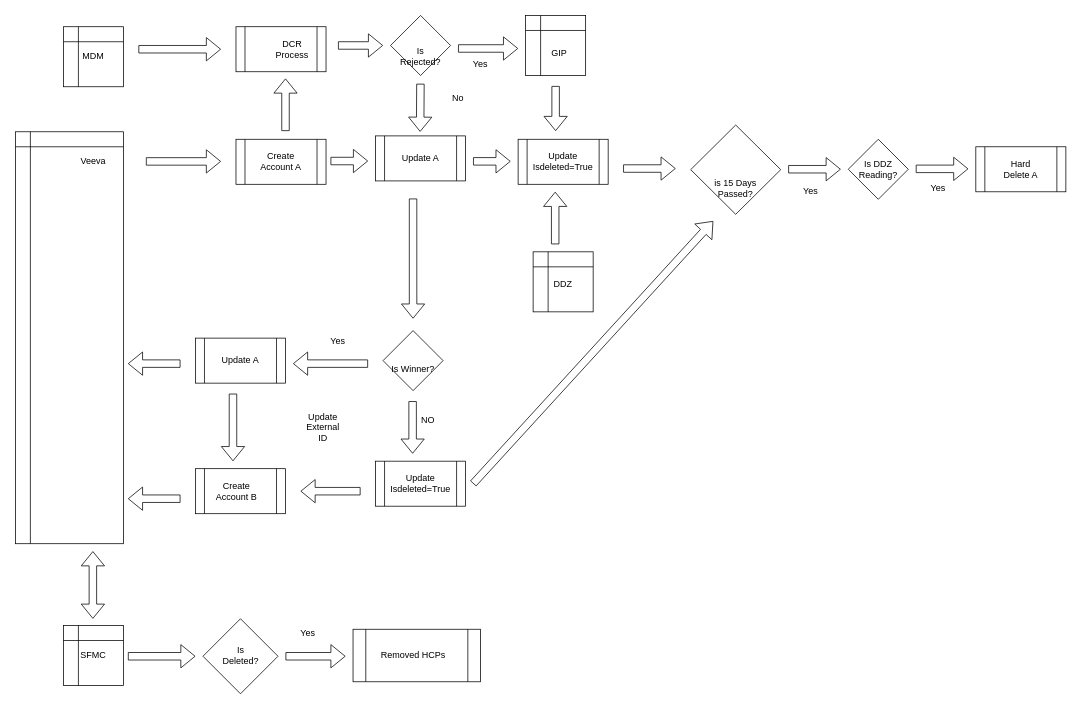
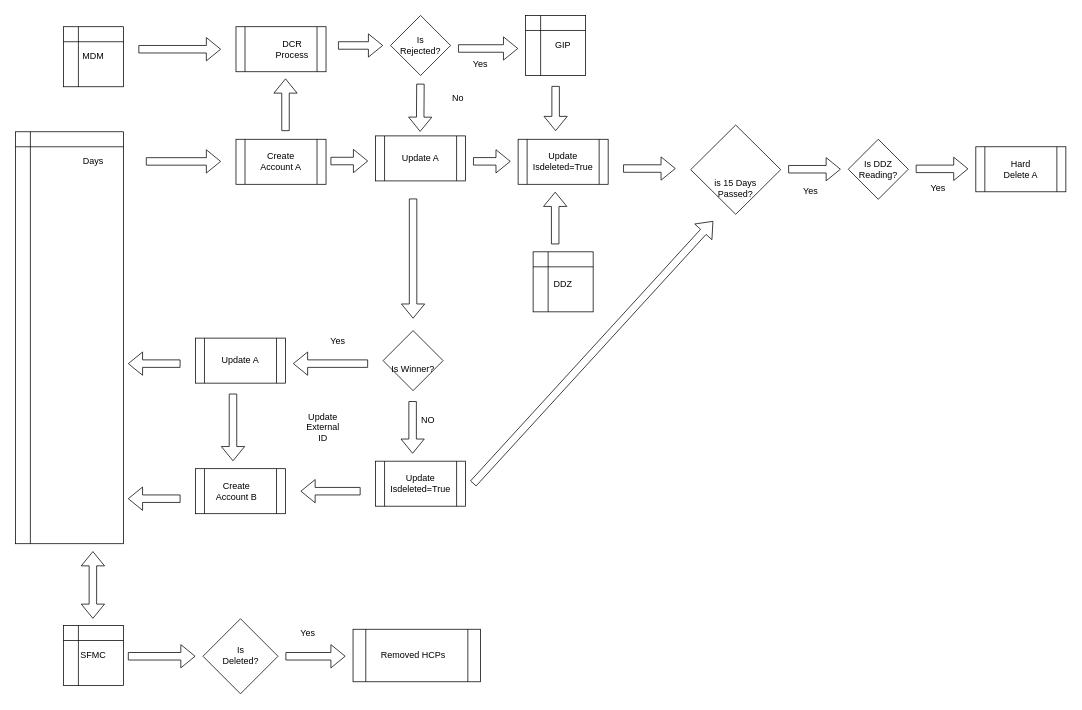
(559, 53) -> (563, 45)
(420, 57) -> (420, 45)
(93, 162) -> (93, 162)
